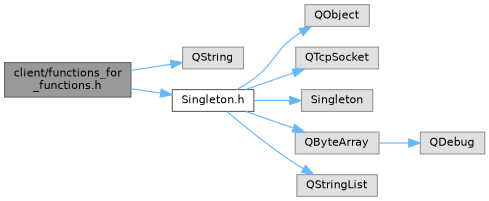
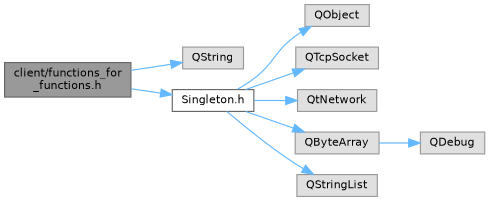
(337, 101) -> (337, 101)
